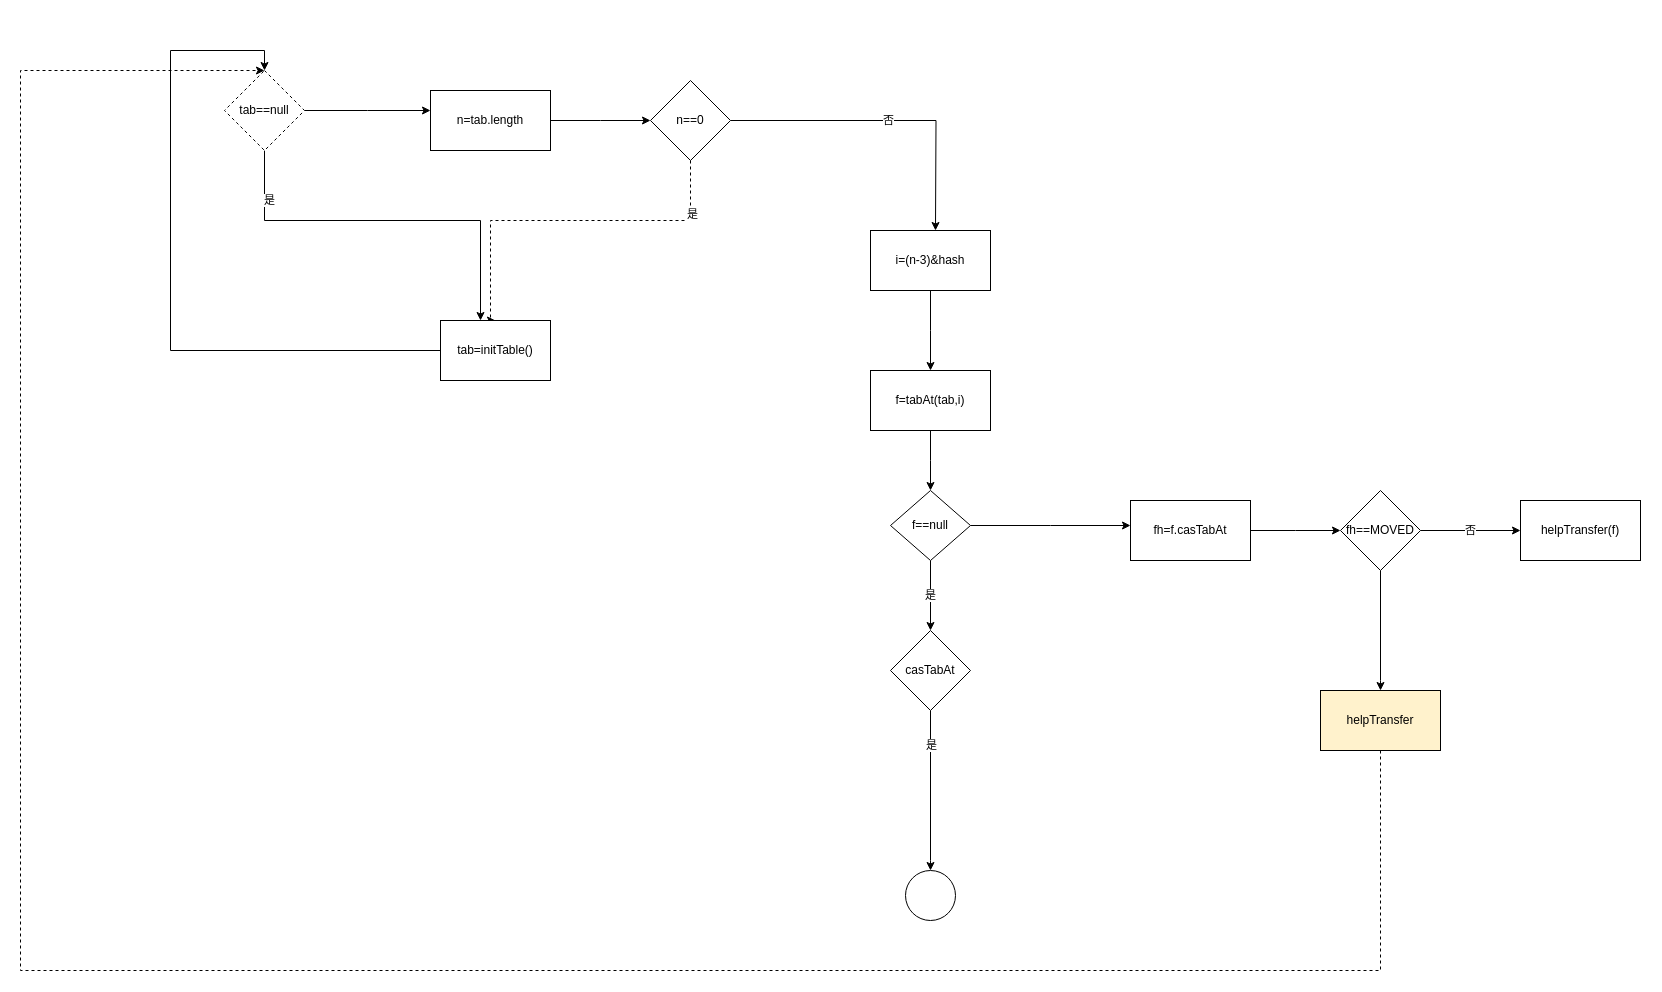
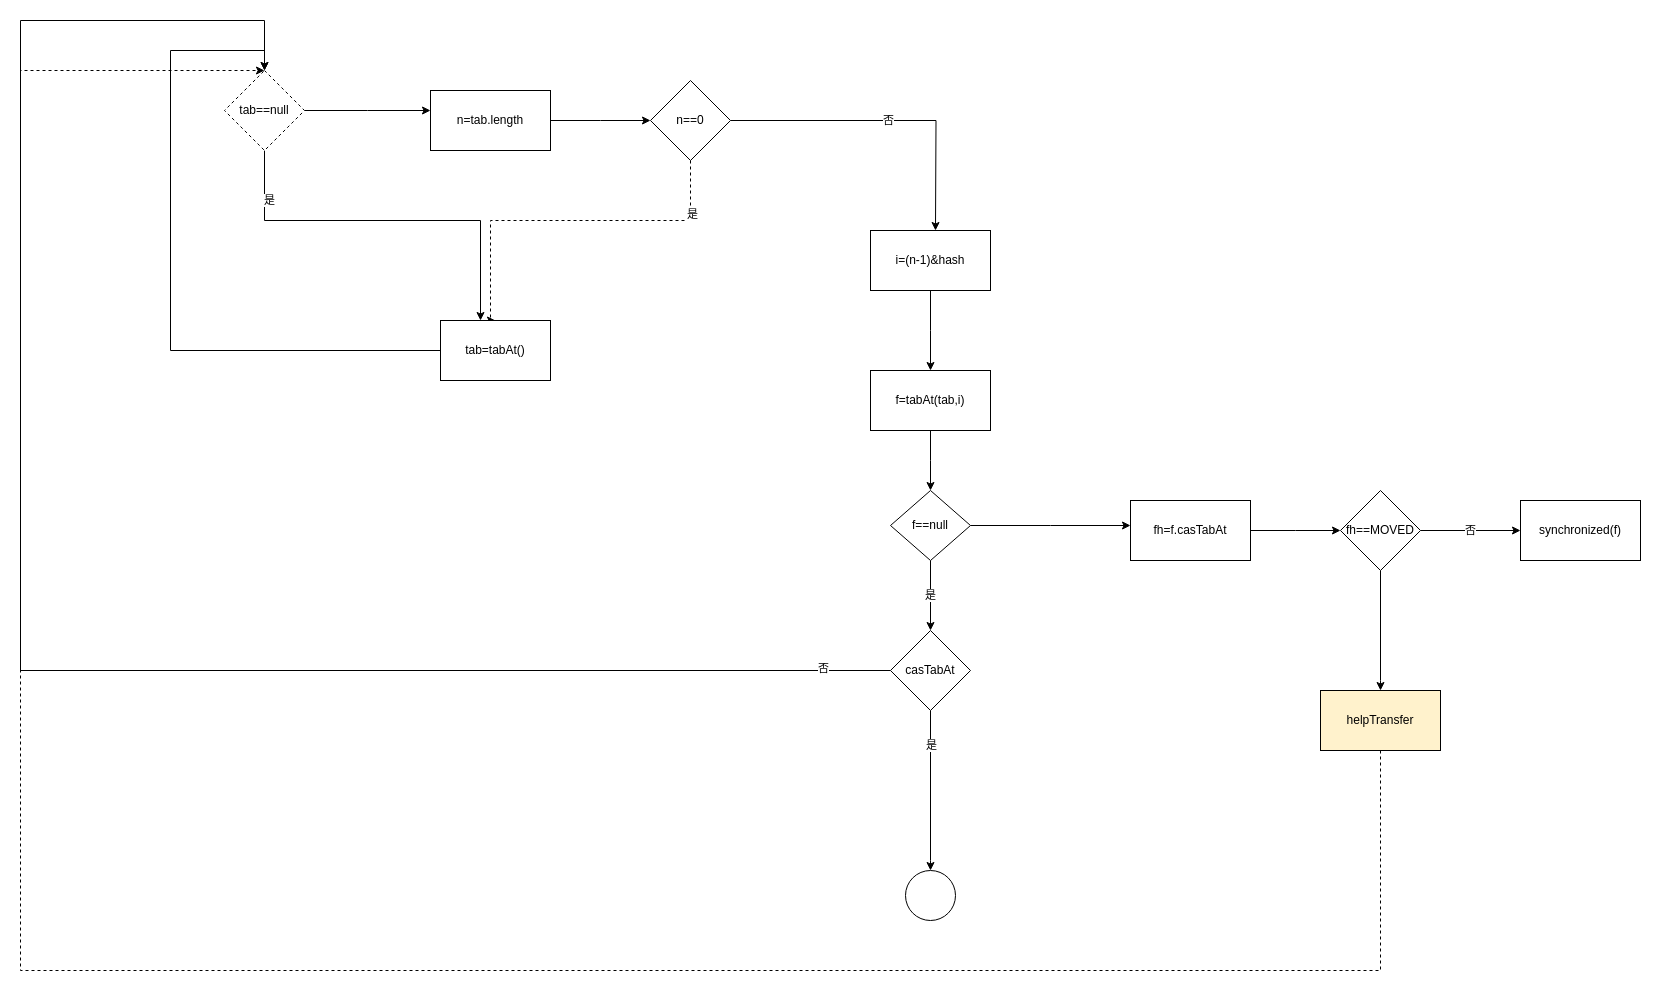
(931, 261) -> (931, 261)
(496, 351) -> (496, 351)
(1581, 531) -> (1581, 531)
none -> (457, 671)
